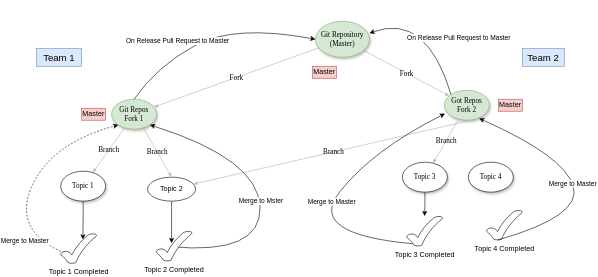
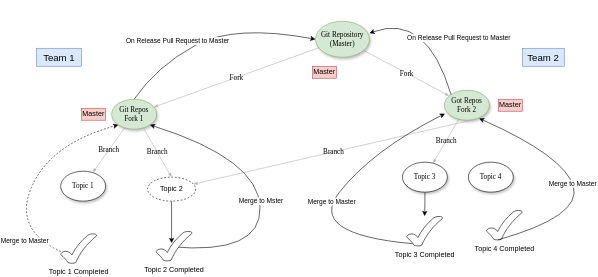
(171, 189) -> (171, 189)
(83, 234) -> none
